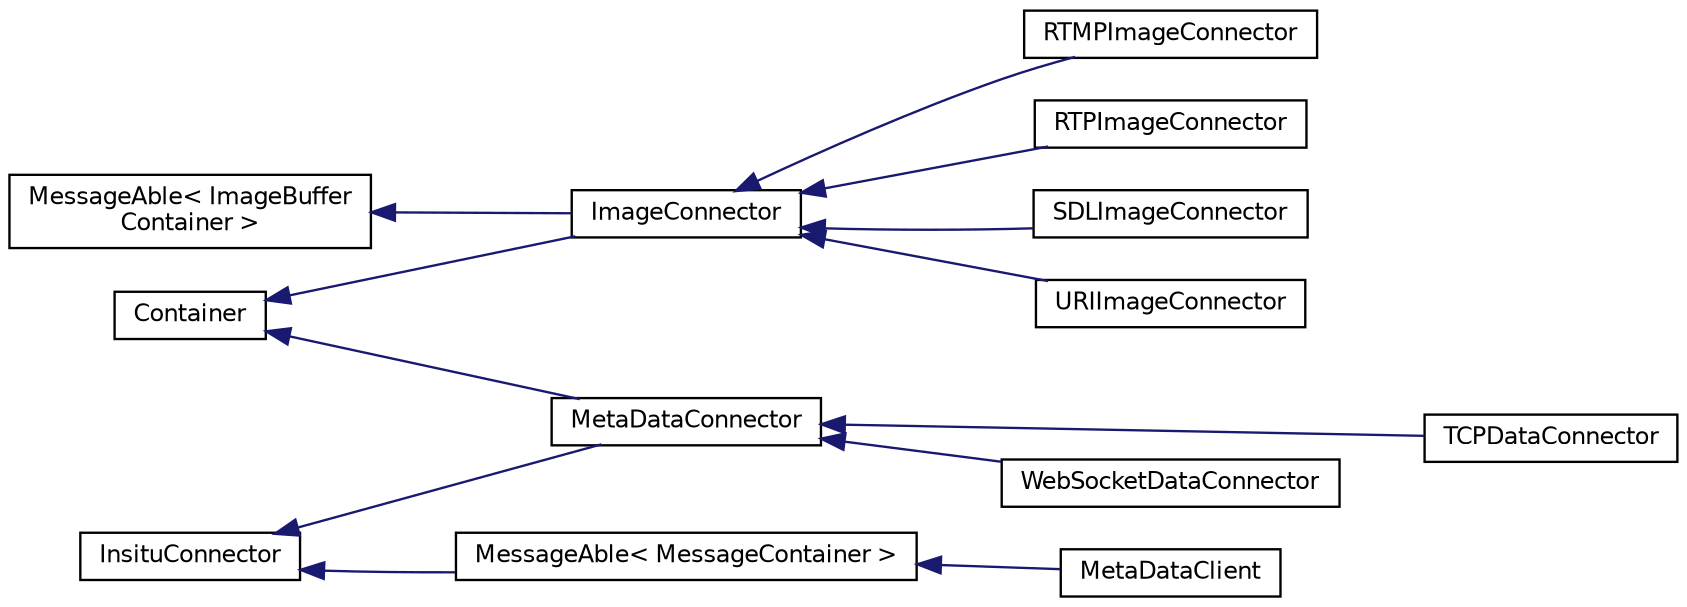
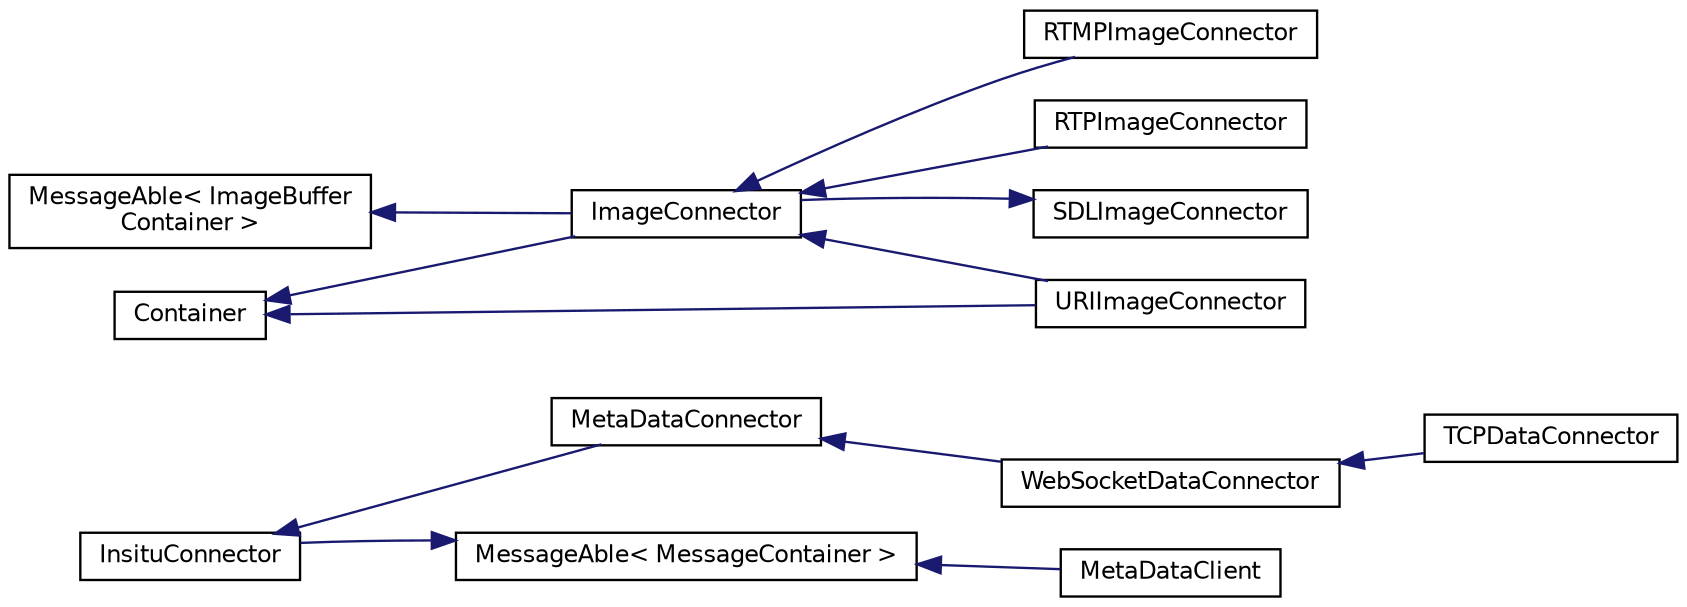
(929, 230) -> (905, 198)
(435, 368) -> (663, 310)
(1135, 430) -> (1394, 457)
(390, 572) -> (366, 541)
